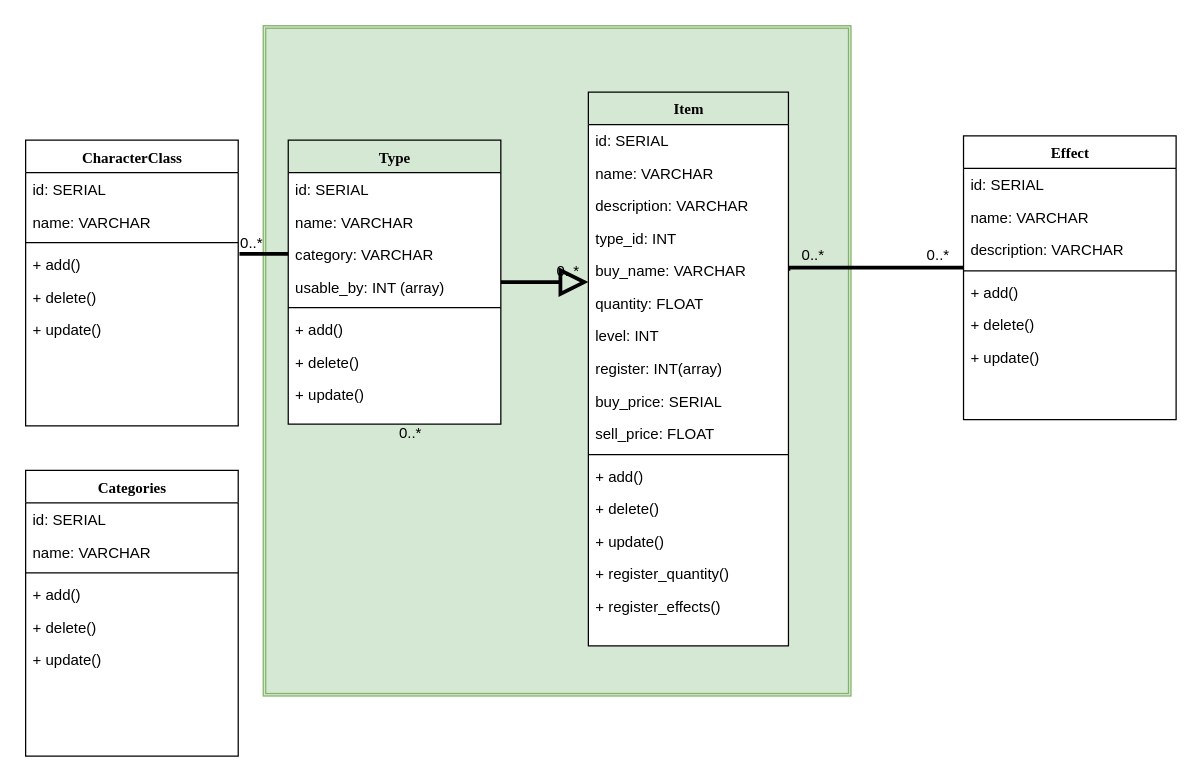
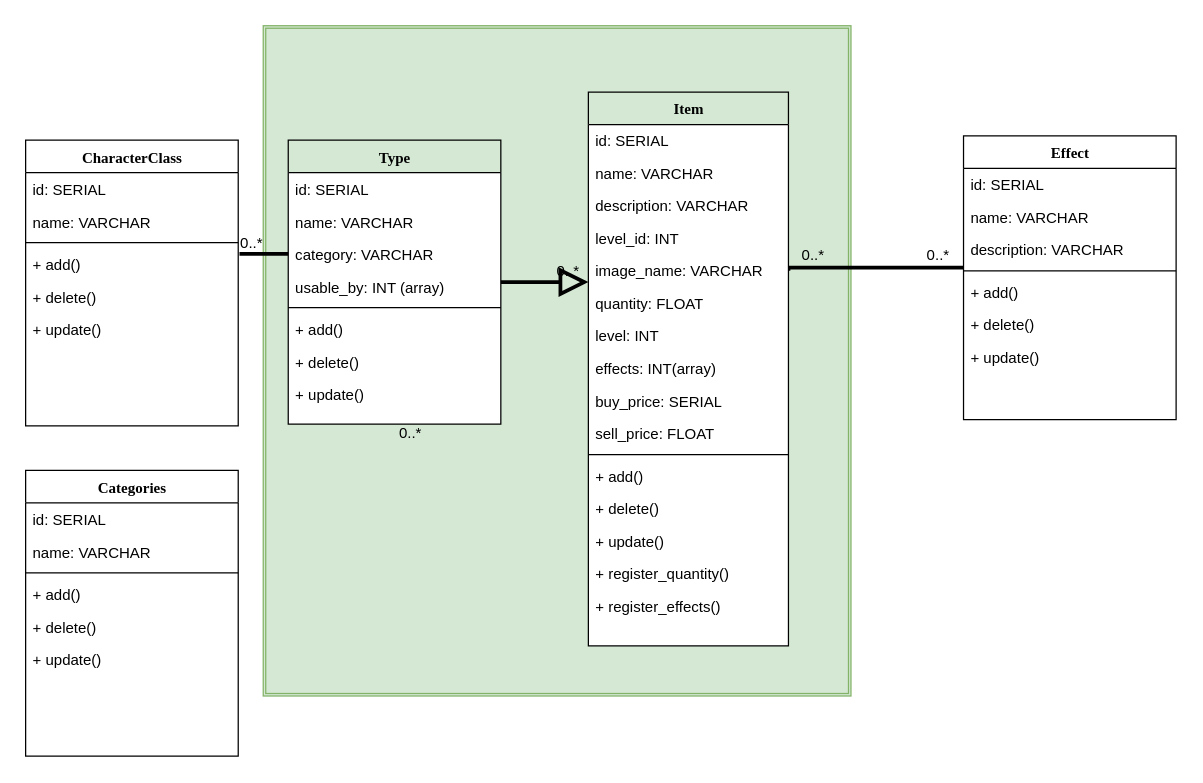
(640, 240) -> (640, 240)
(663, 272) -> (670, 272)
(674, 370) -> (672, 370)
